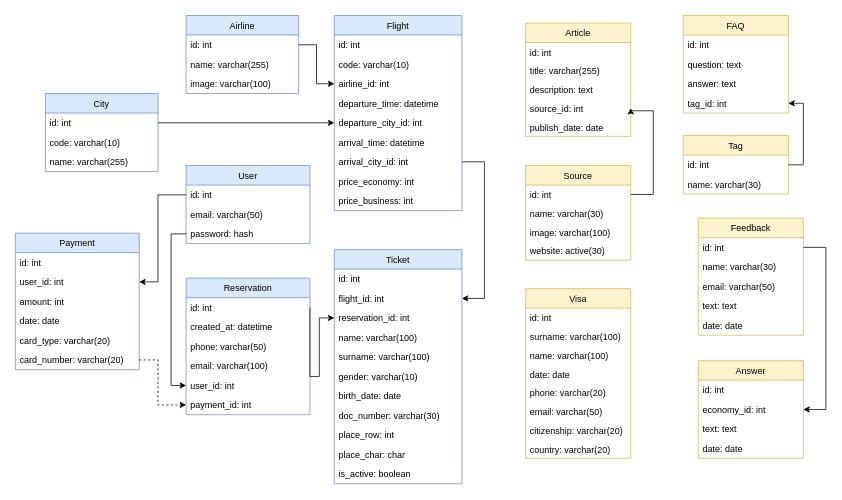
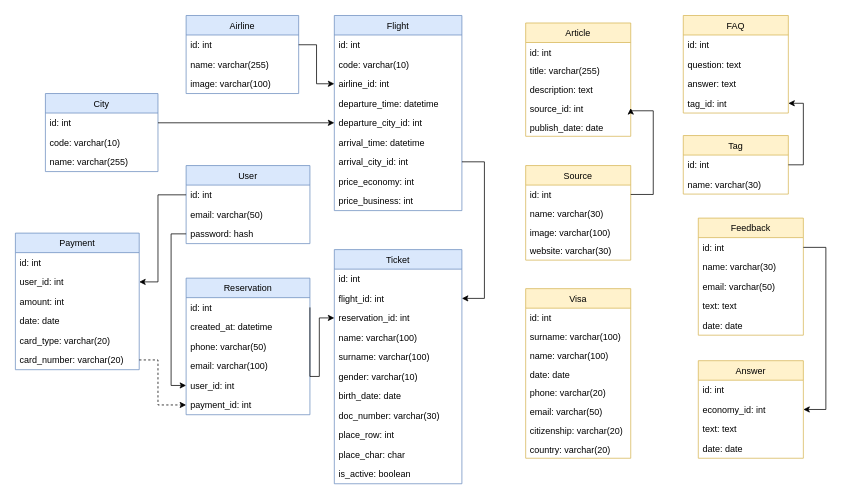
(573, 251) -> (576, 251)
